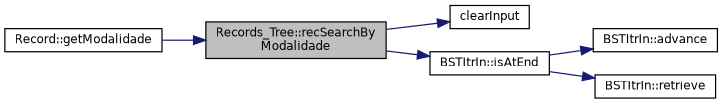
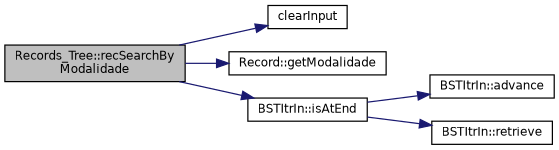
(178, 40) -> (201, 63)
